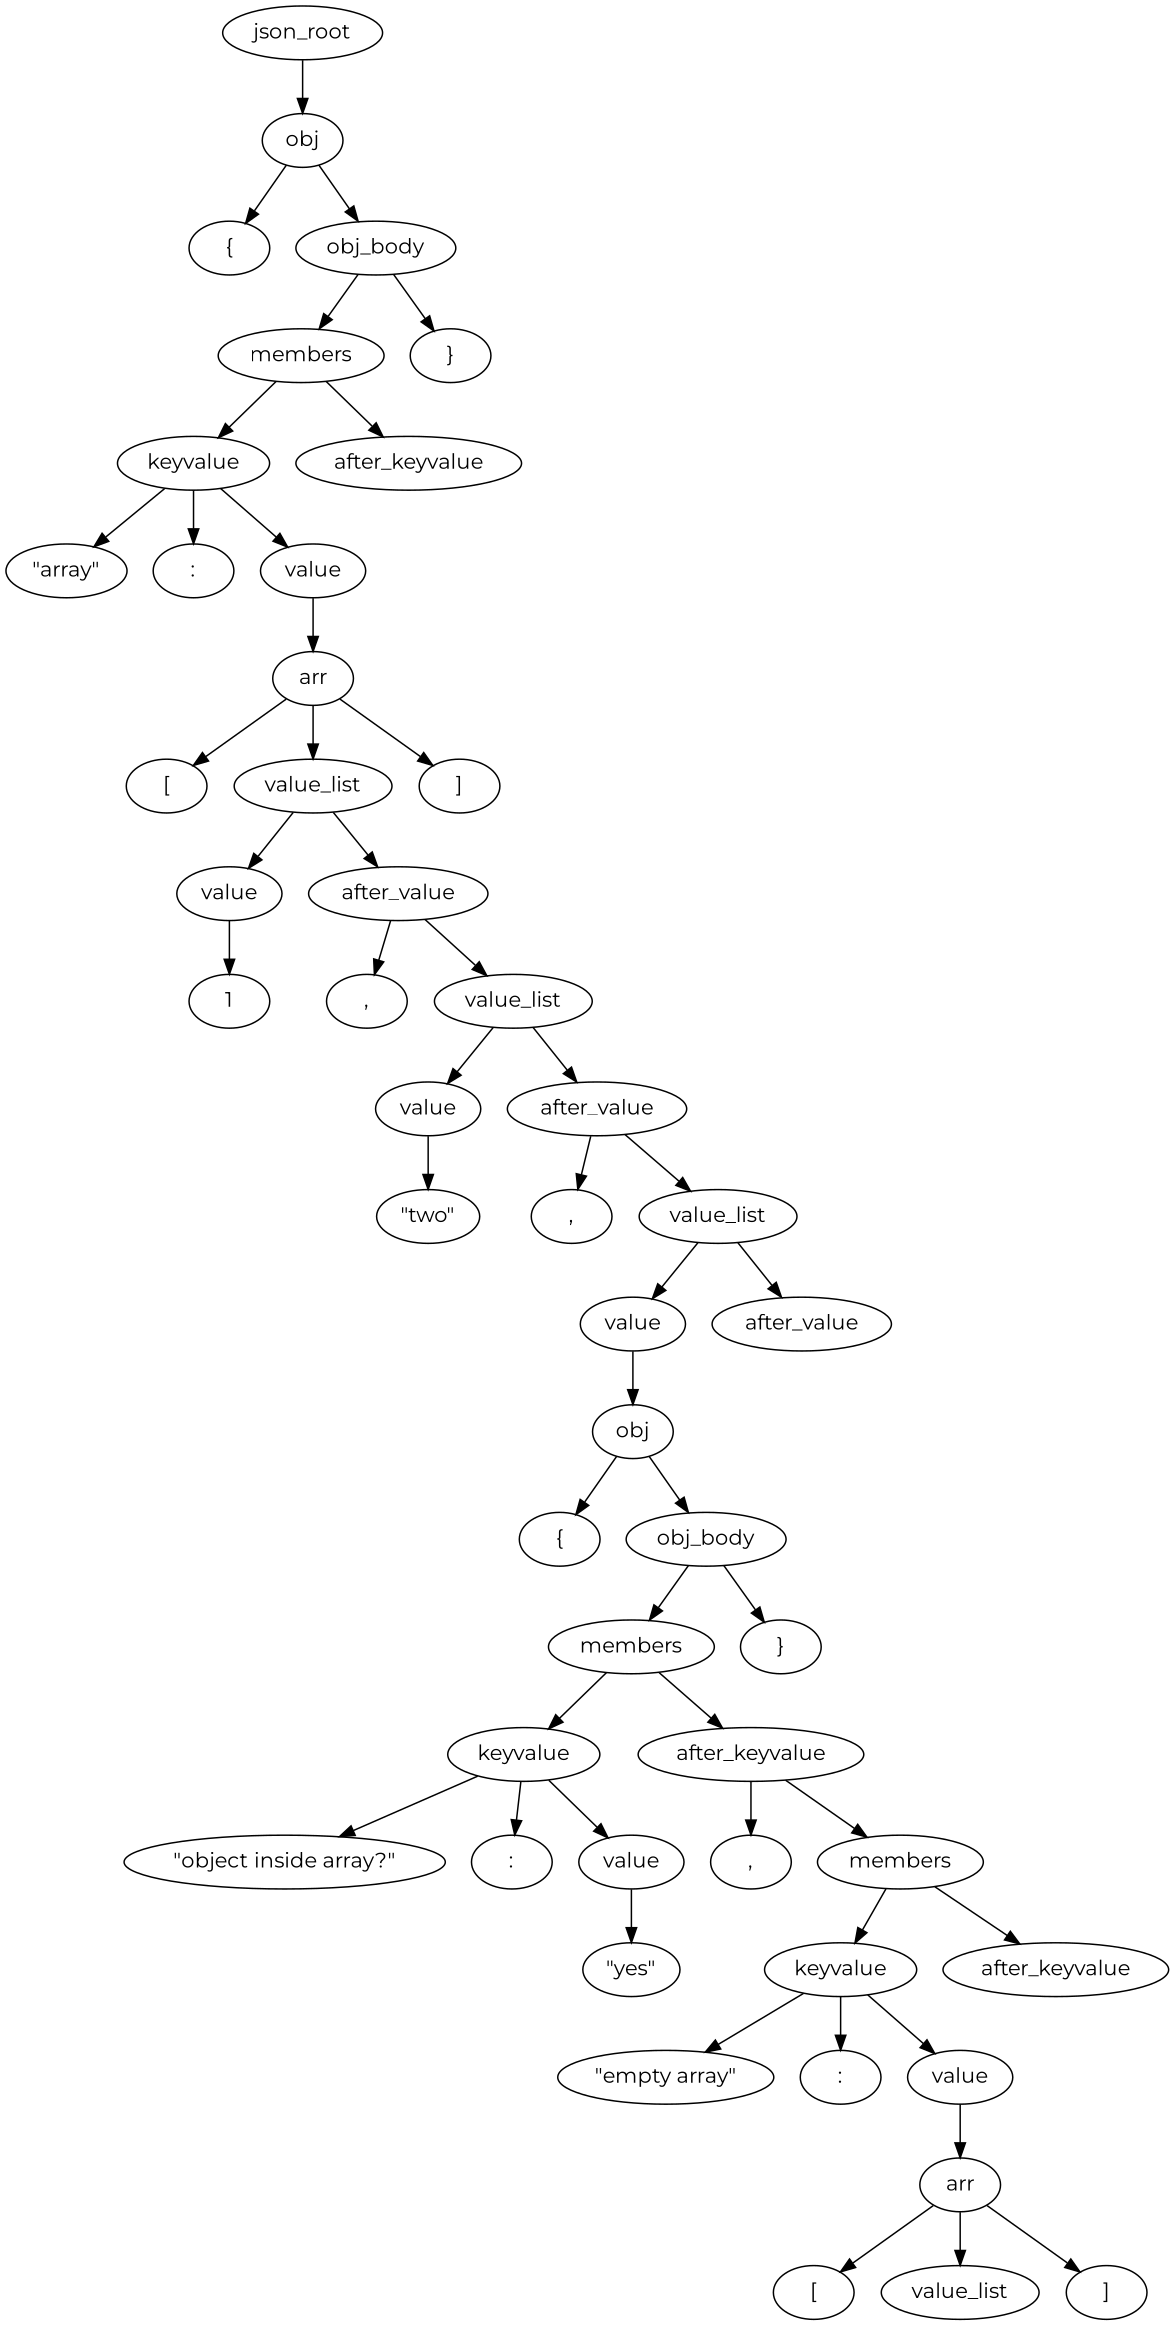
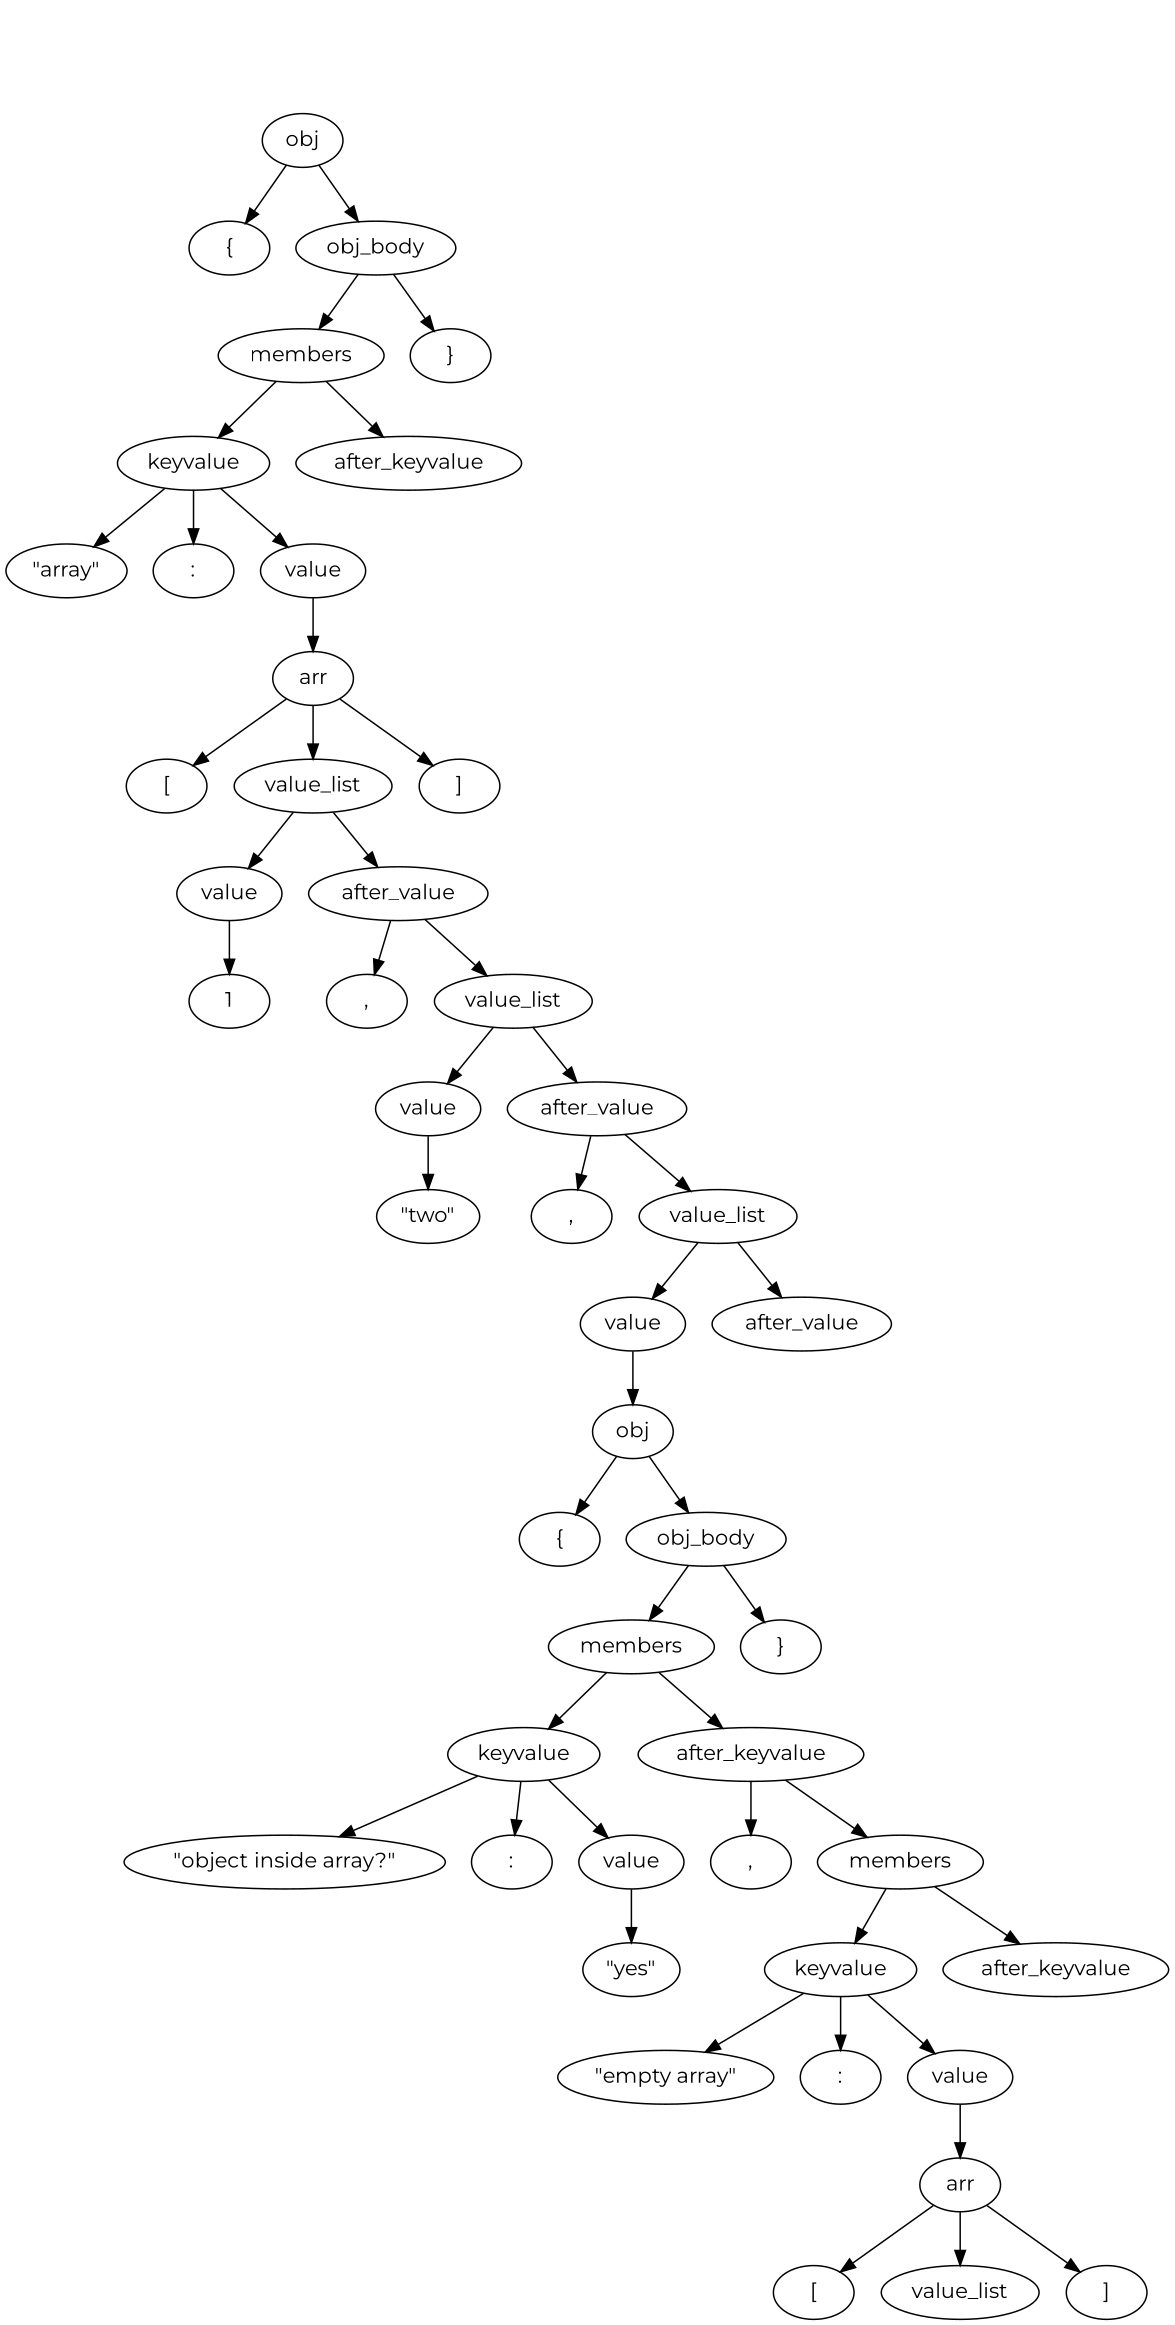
(303, 33) -> none
